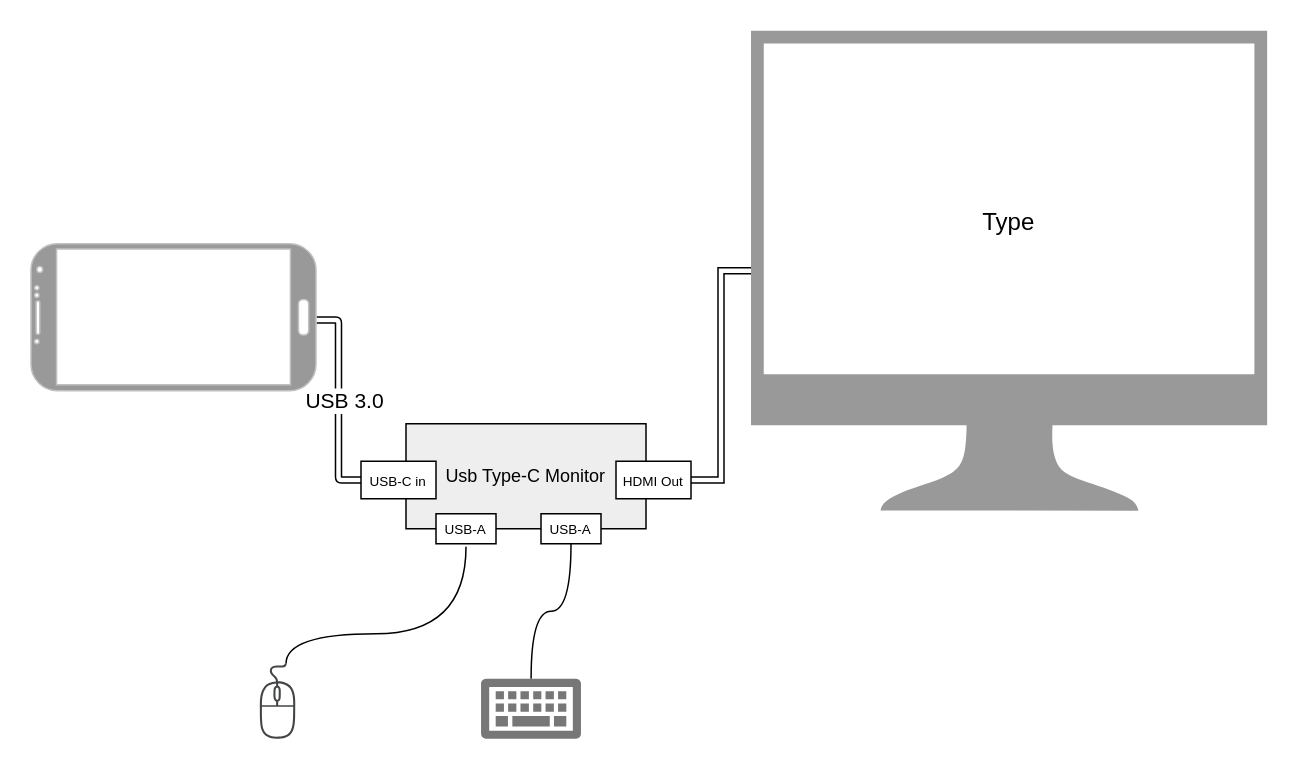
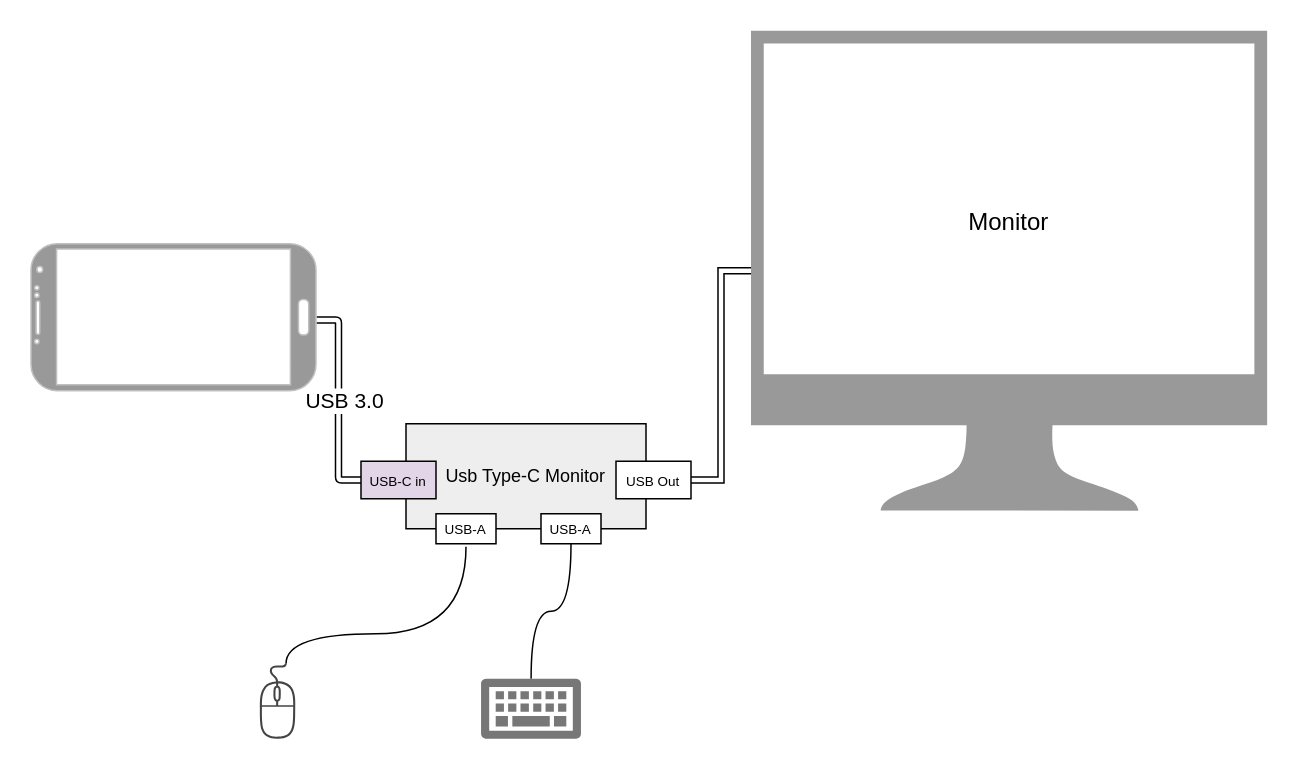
(1009, 221) -> (1009, 221)
(398, 480) -> (398, 480)
(653, 481) -> (653, 481)
